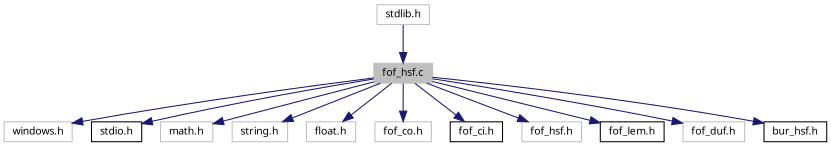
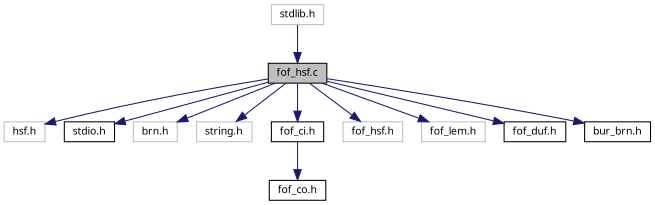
(403, 73) -> (298, 73)
(403, 97) -> (298, 156)
(38, 132) -> (25, 132)
(187, 132) -> (155, 132)
(331, 132) -> none
(403, 132) -> (298, 190)
(632, 132) -> (453, 132)
(714, 132) -> (535, 132)
(795, 132) -> (618, 132)
